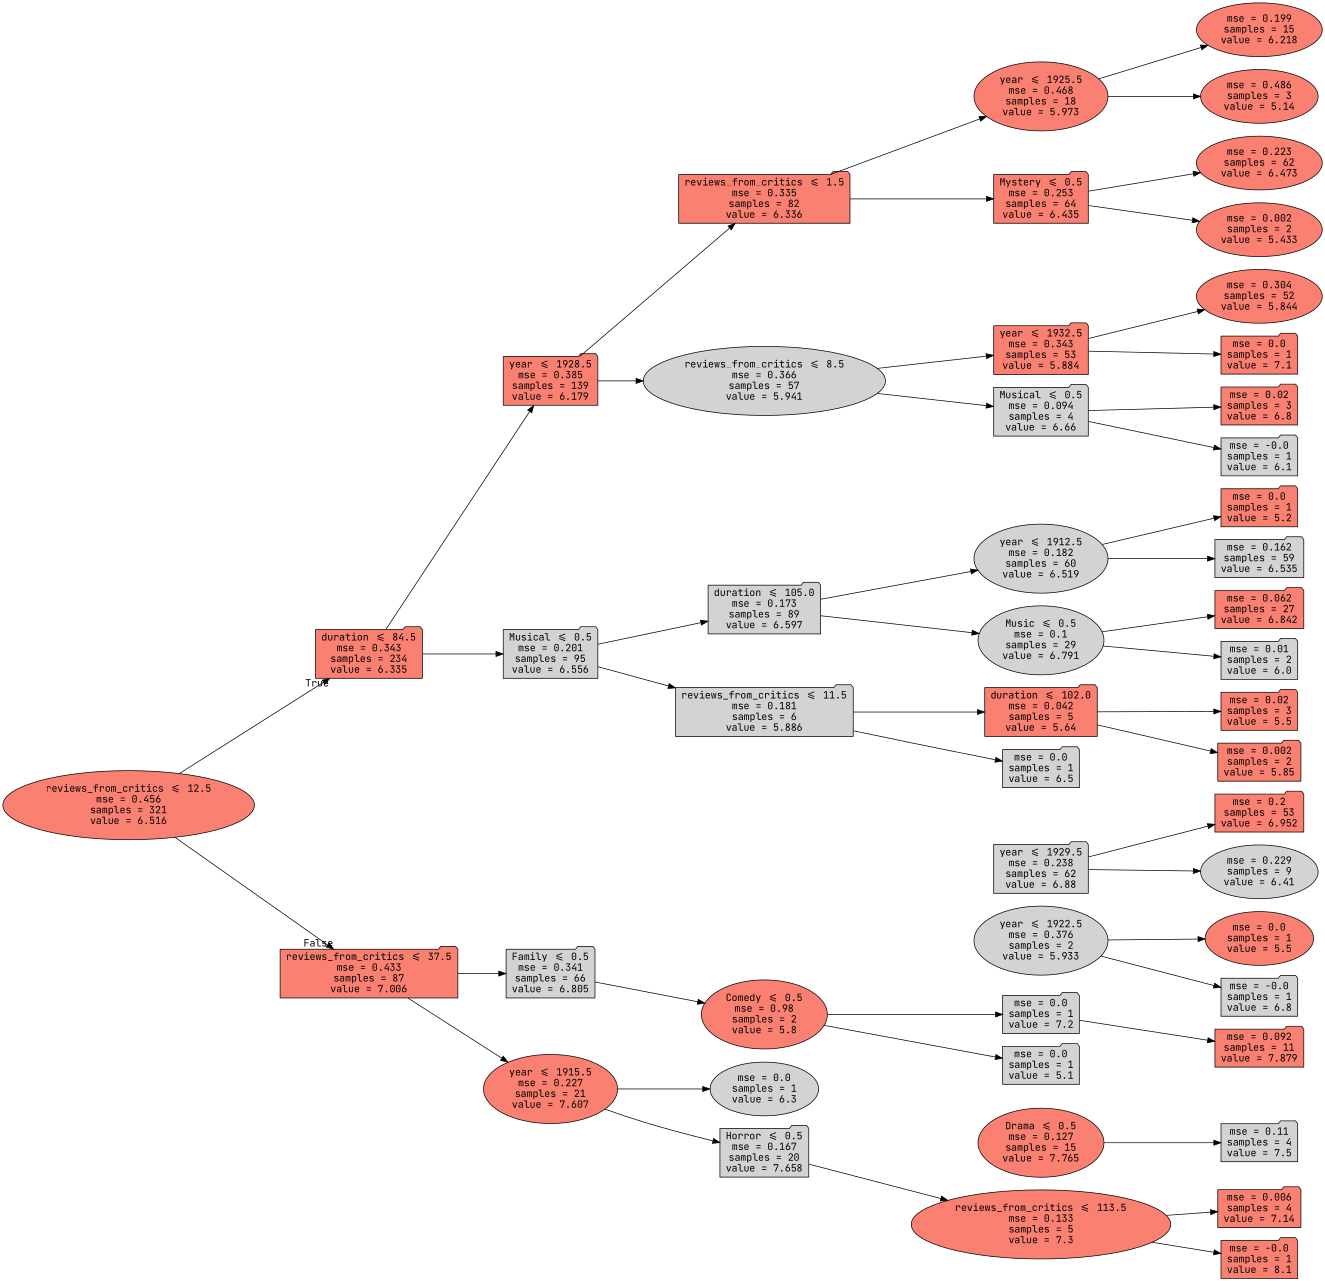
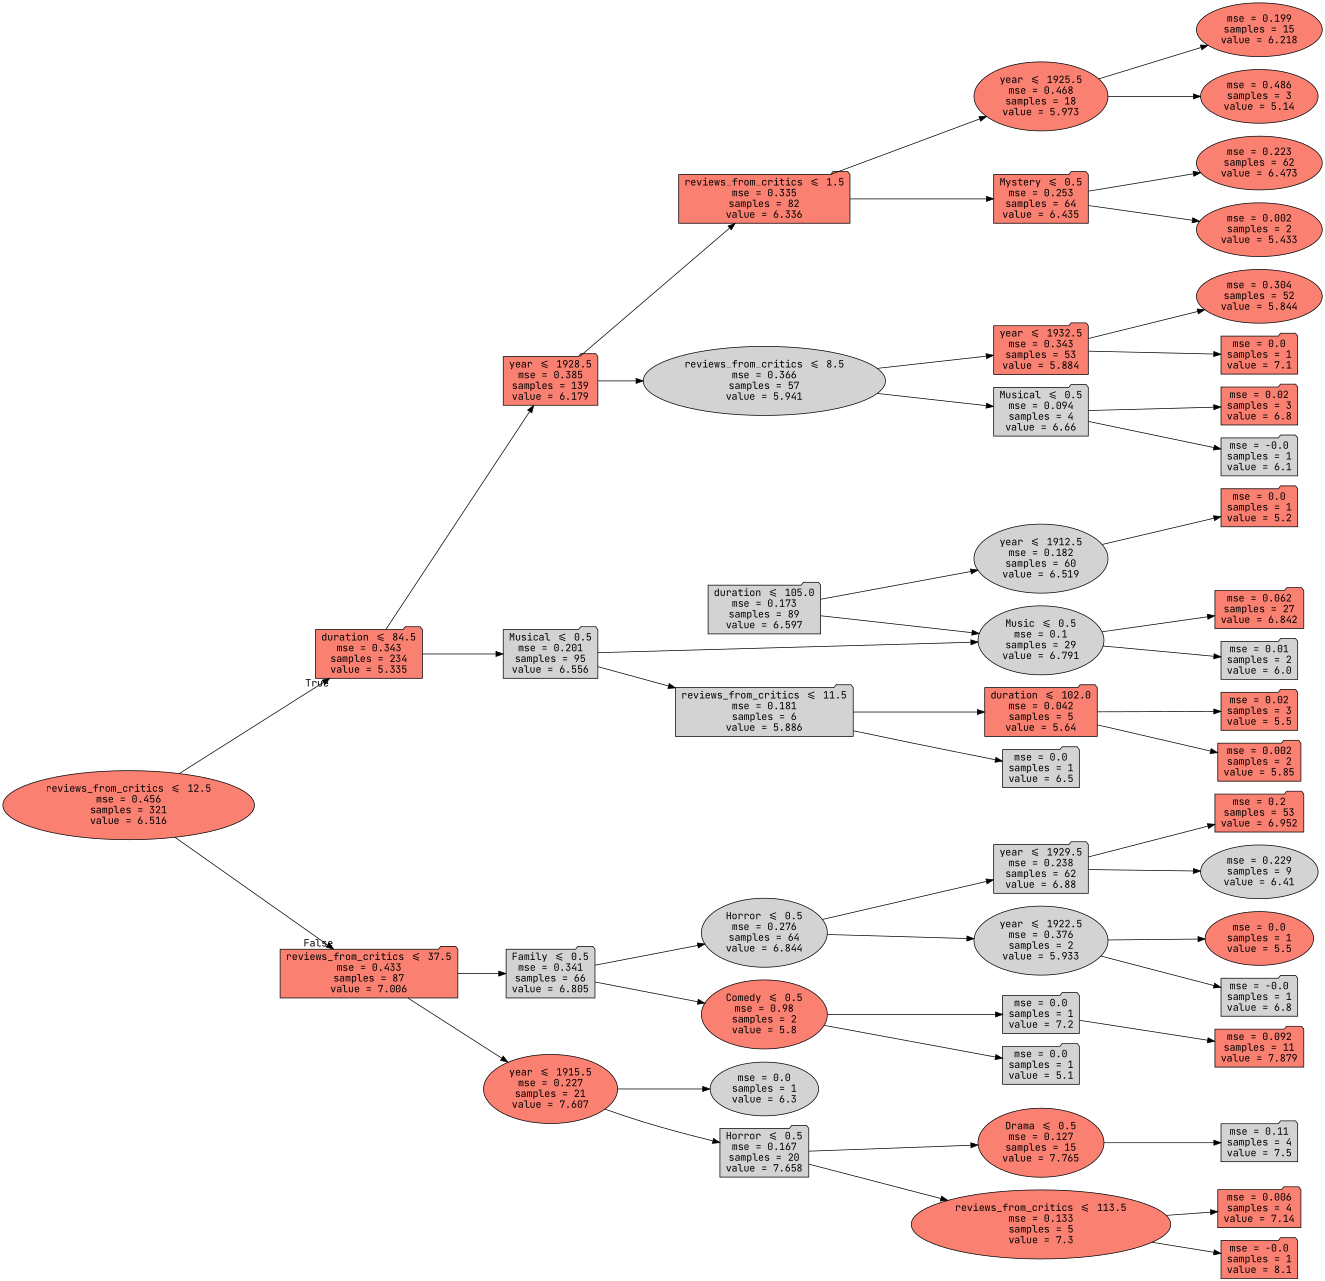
(1259, 559) -> none
(649, 633) -> (784, 647)
(369, 654) -> (369, 654)
none -> (764, 933)
none -> (890, 1148)
